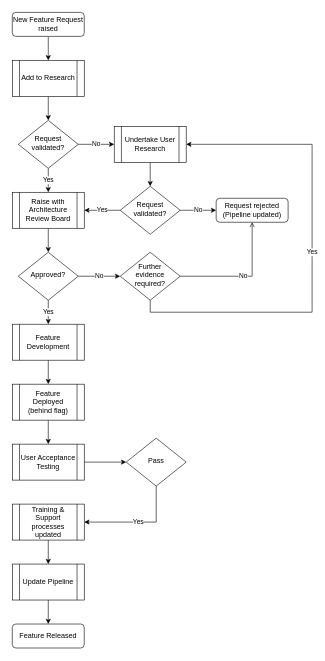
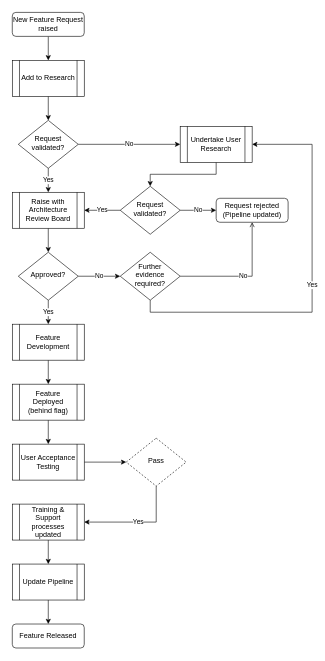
(150, 144) -> (216, 144)
(156, 462) -> (156, 462)
